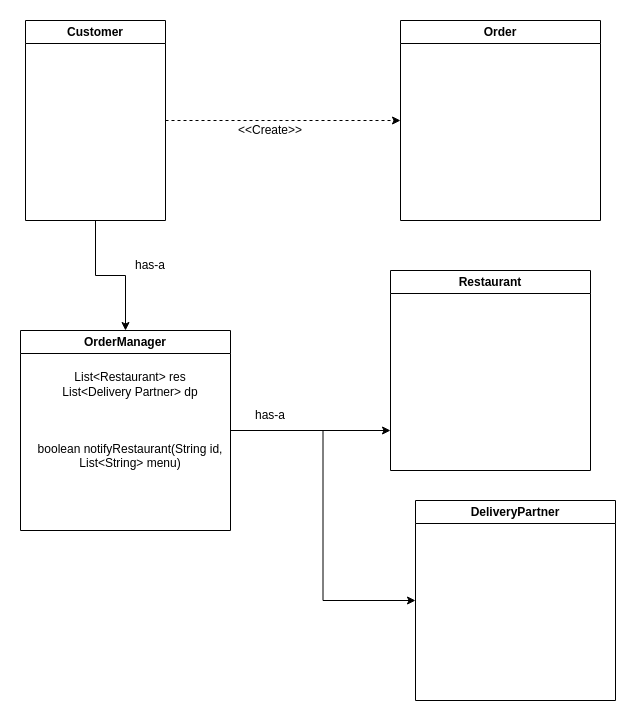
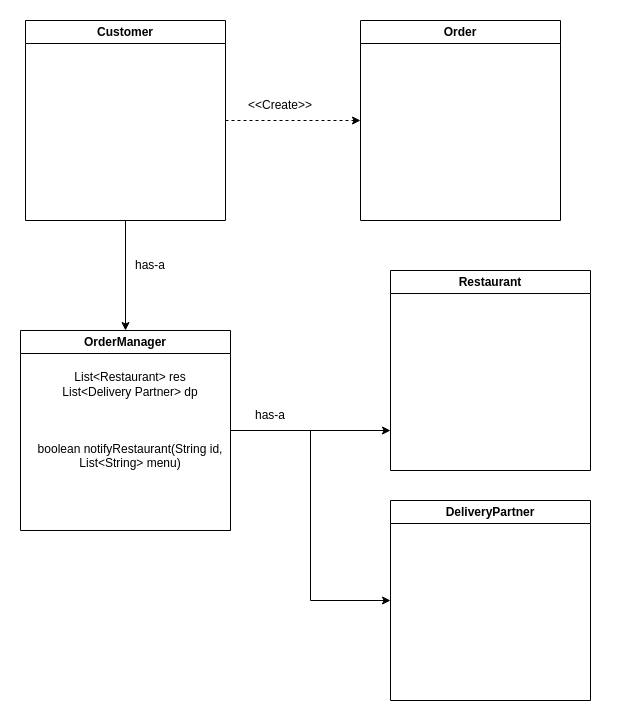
(96, 121) -> (126, 121)
(501, 121) -> (461, 121)
(271, 131) -> (281, 106)
(516, 601) -> (491, 601)
